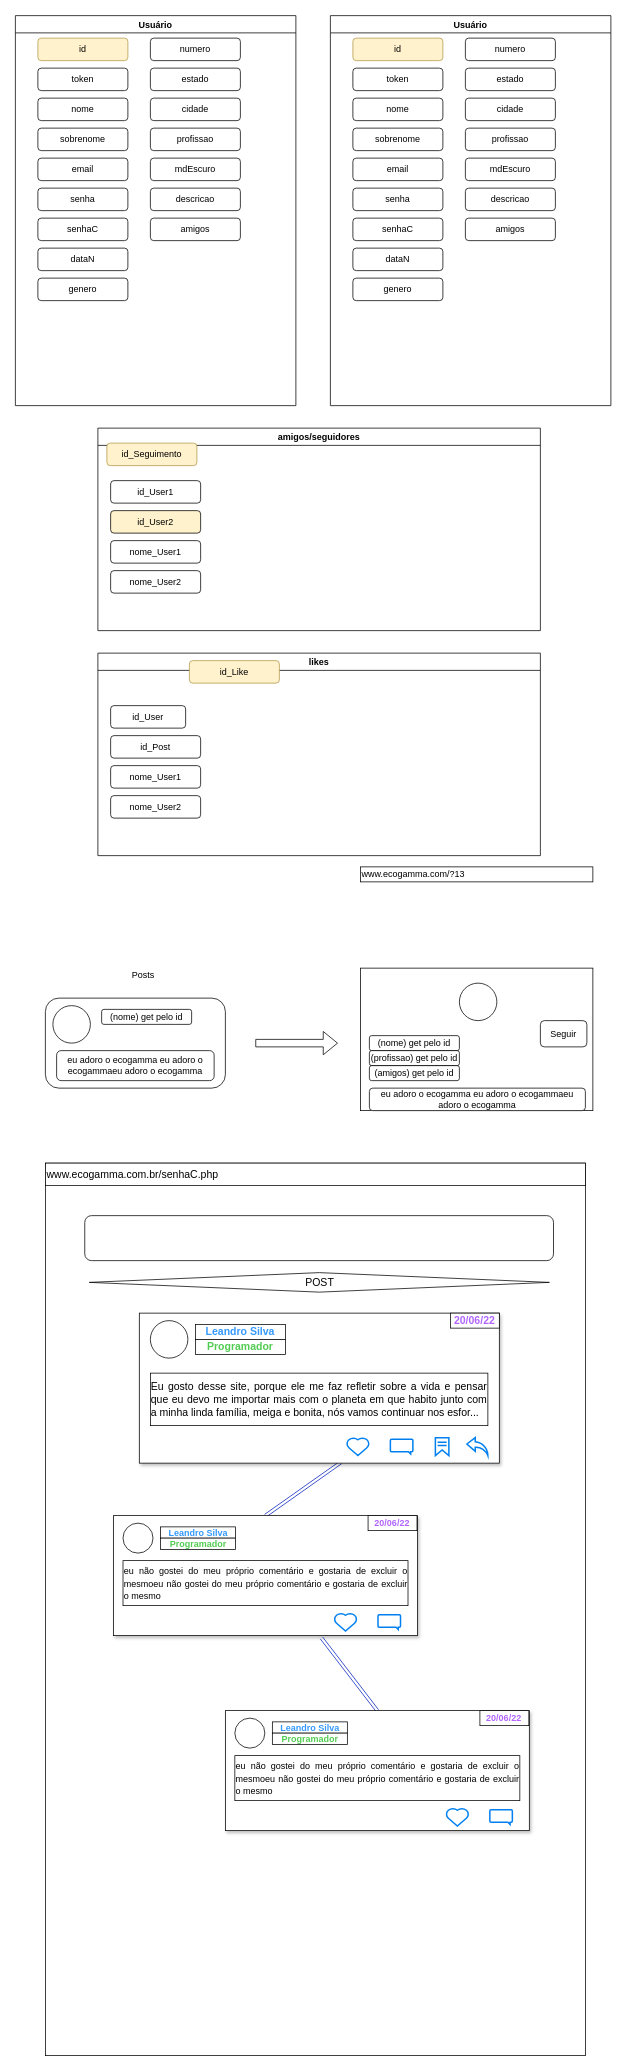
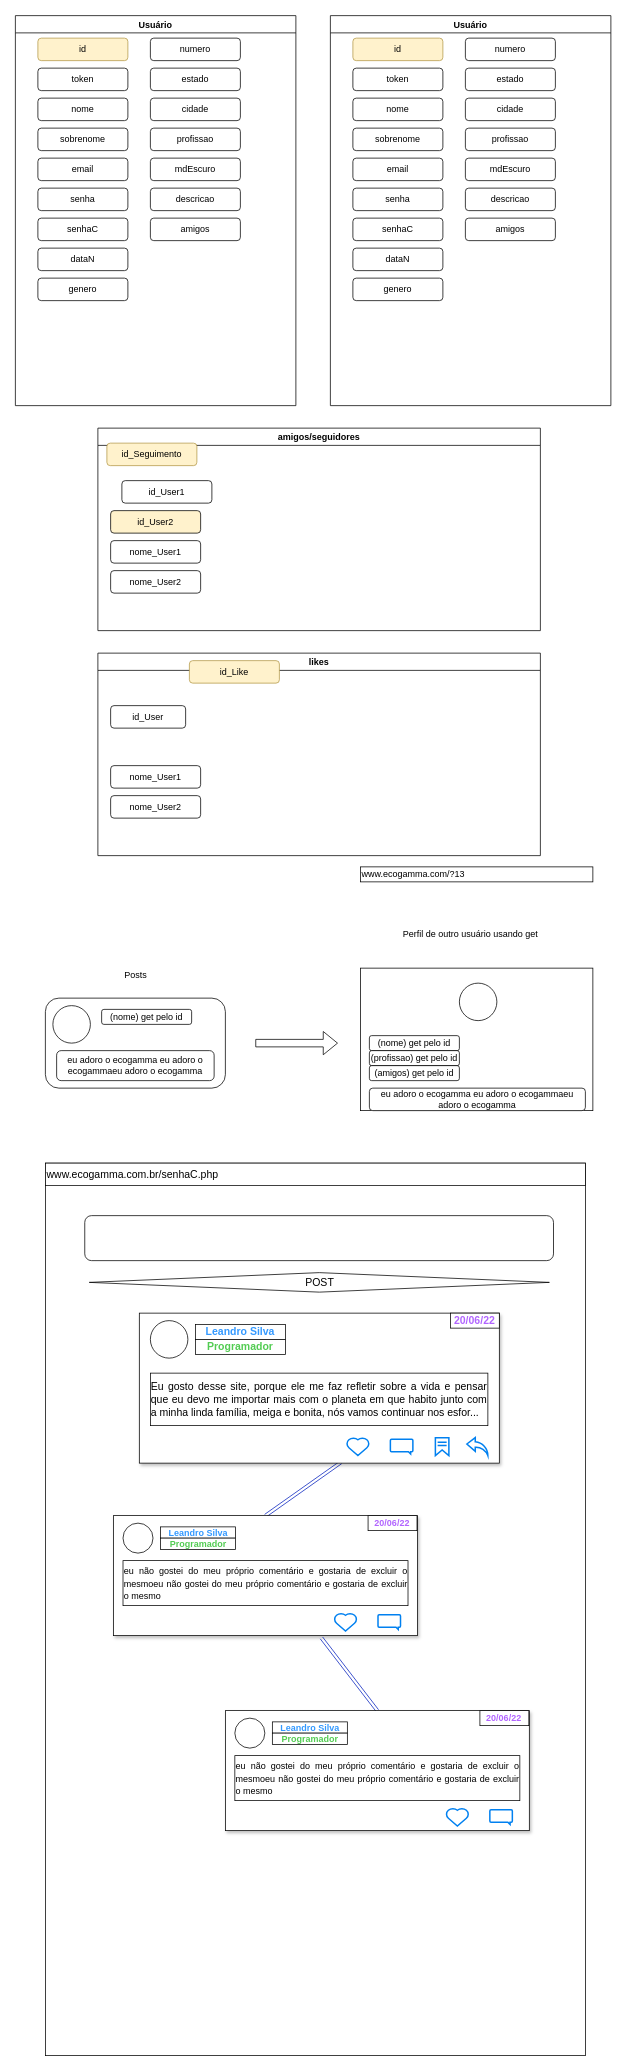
(156, 492) -> (167, 492)
(156, 747) -> none
none -> (471, 934)
(143, 975) -> (135, 975)
(564, 1034) -> none
